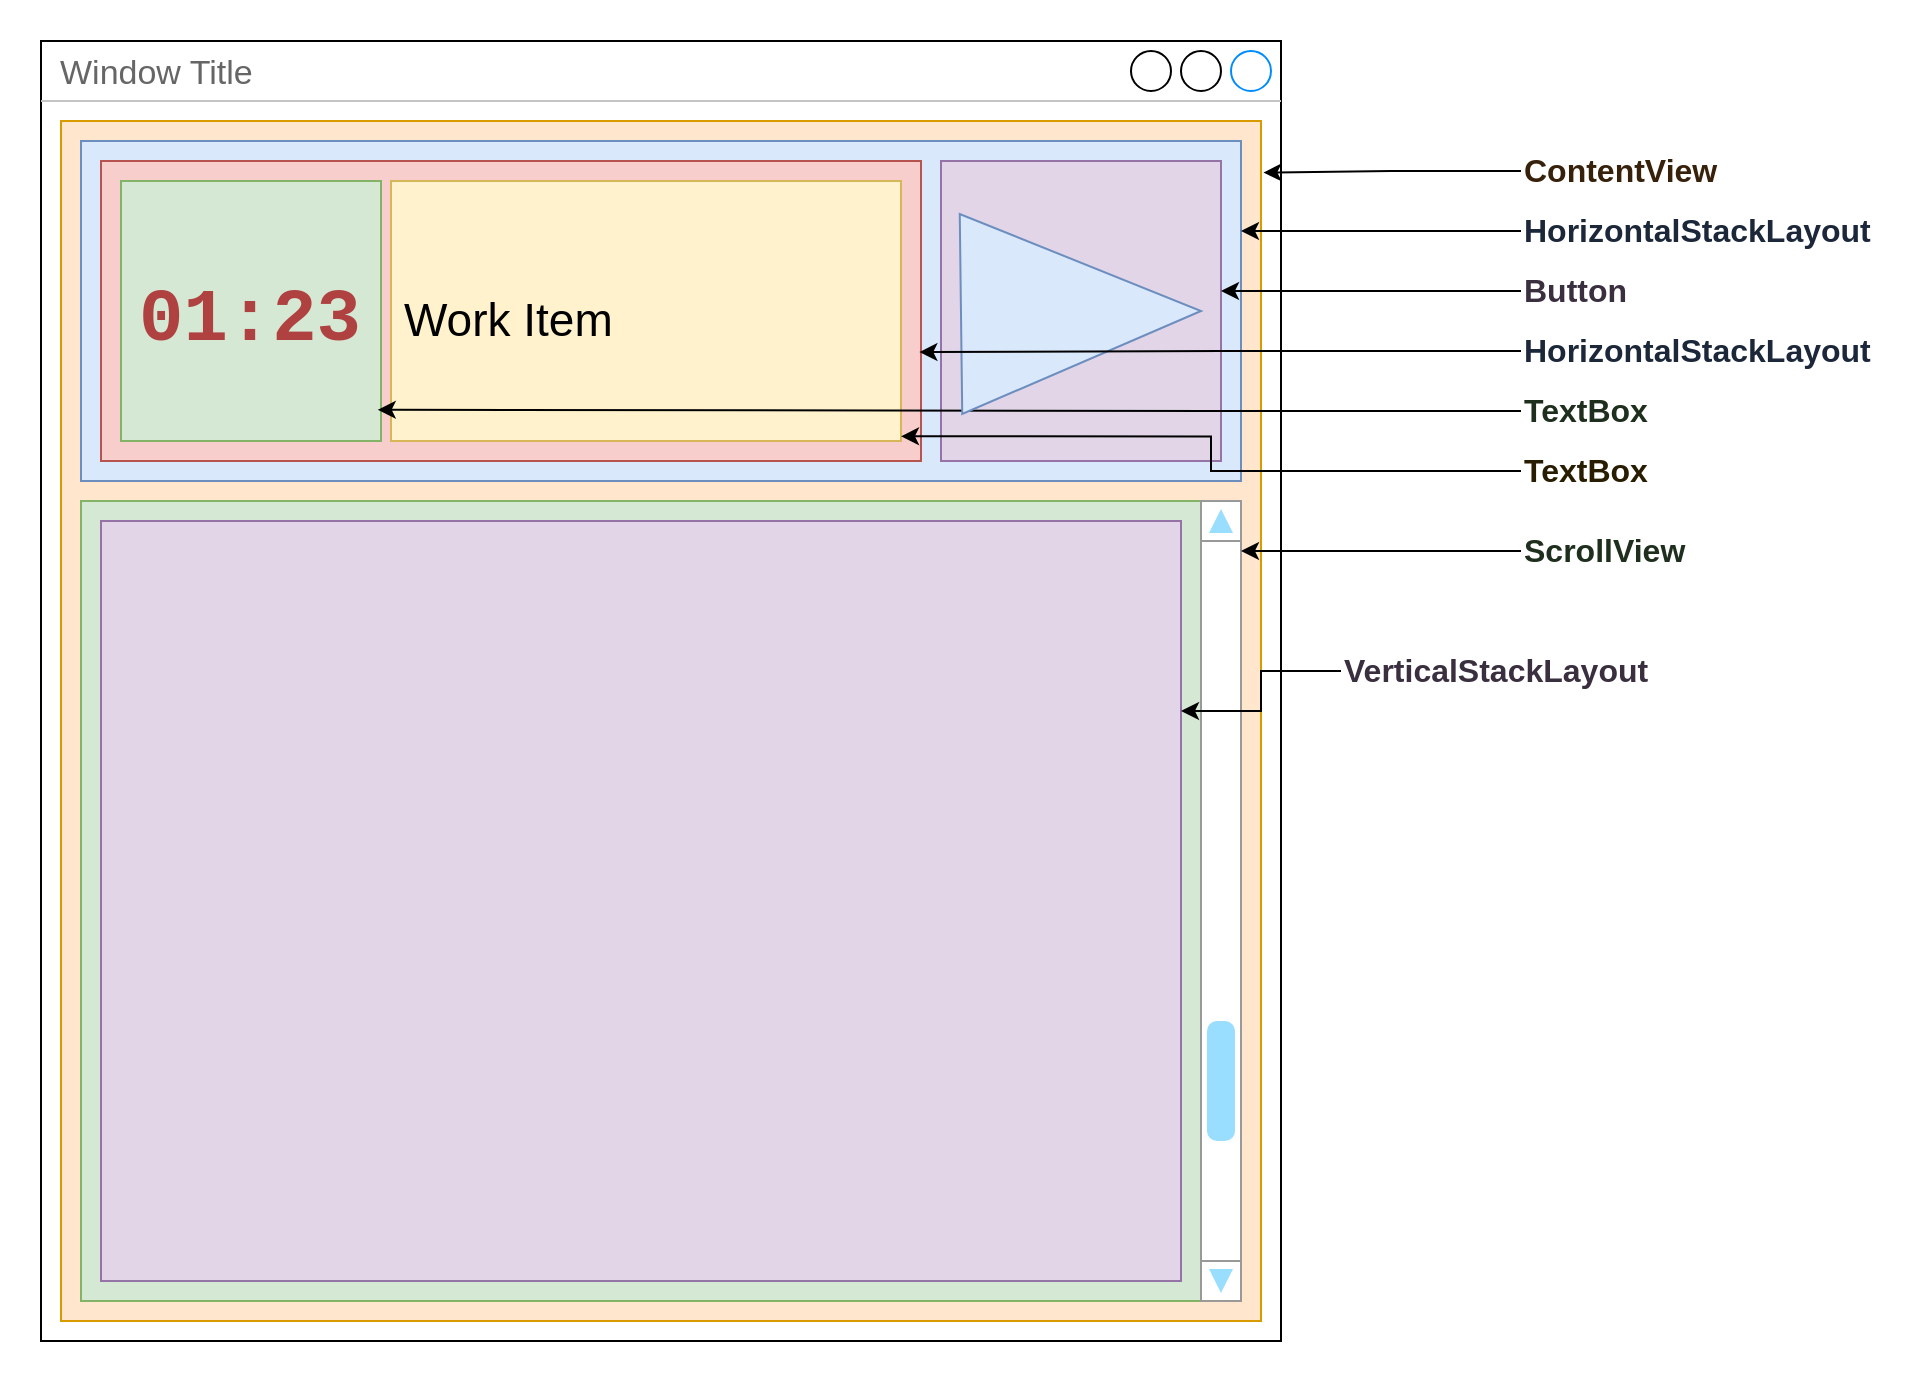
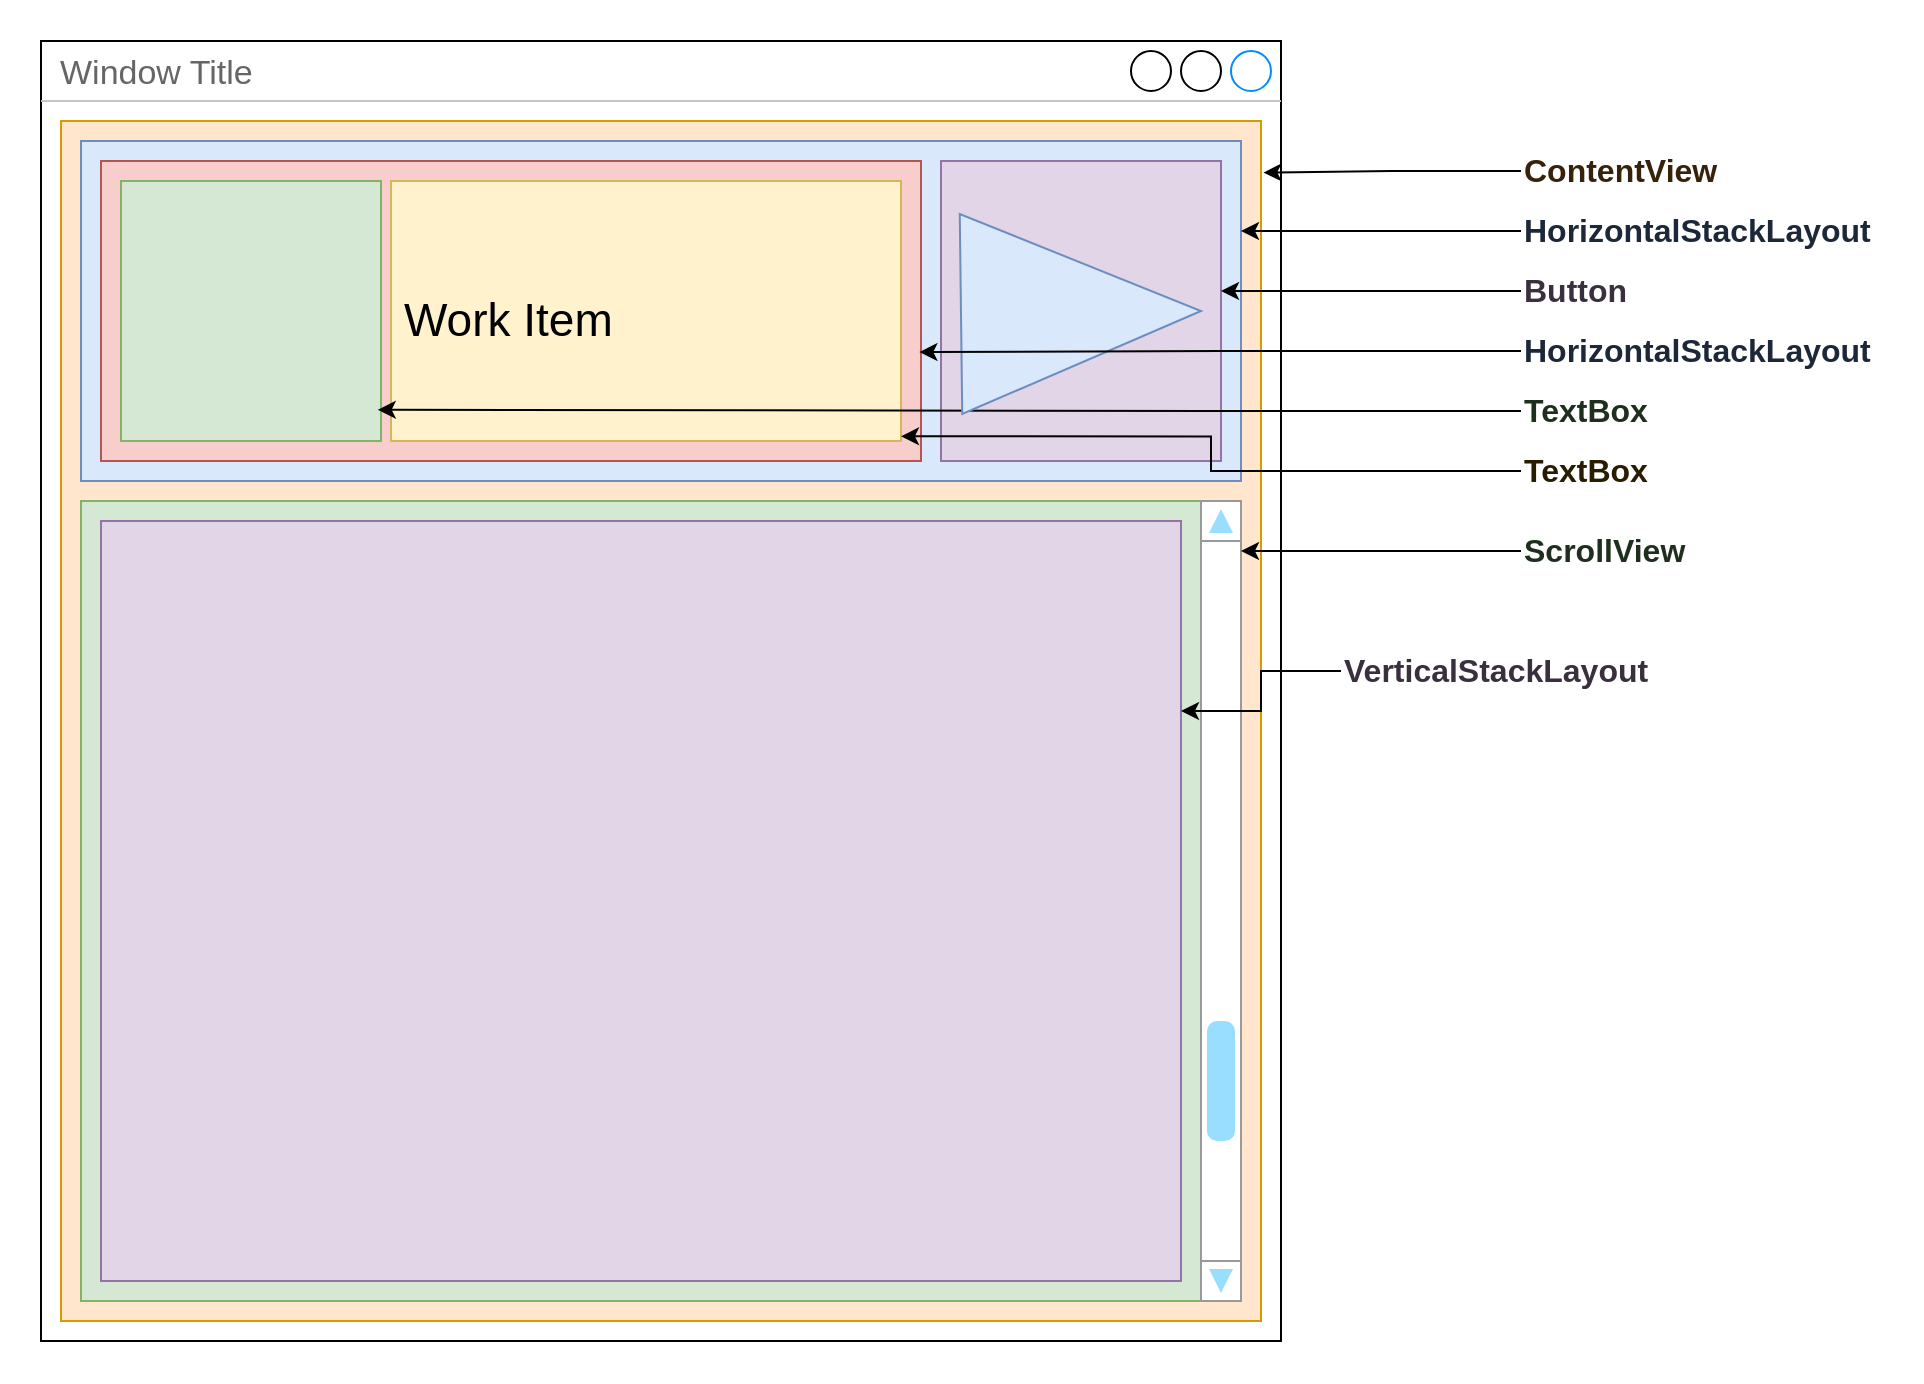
(251, 321) -> none
